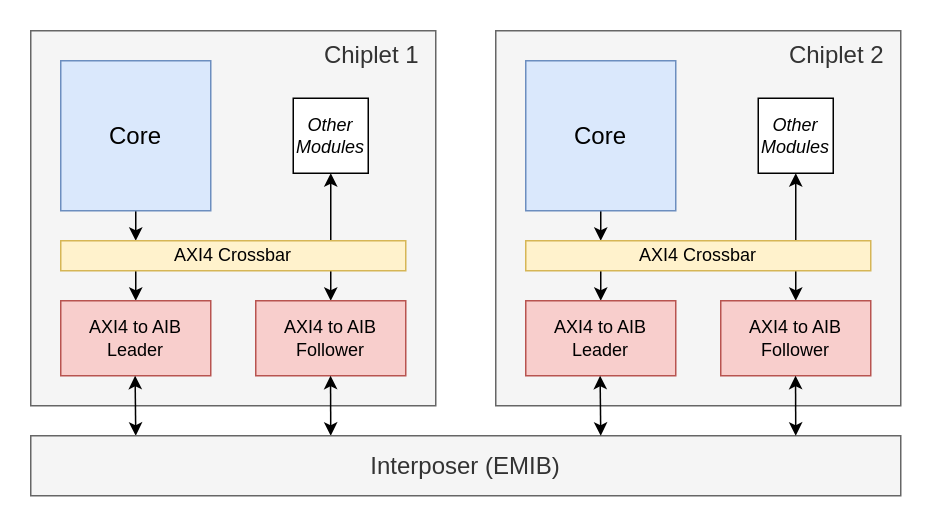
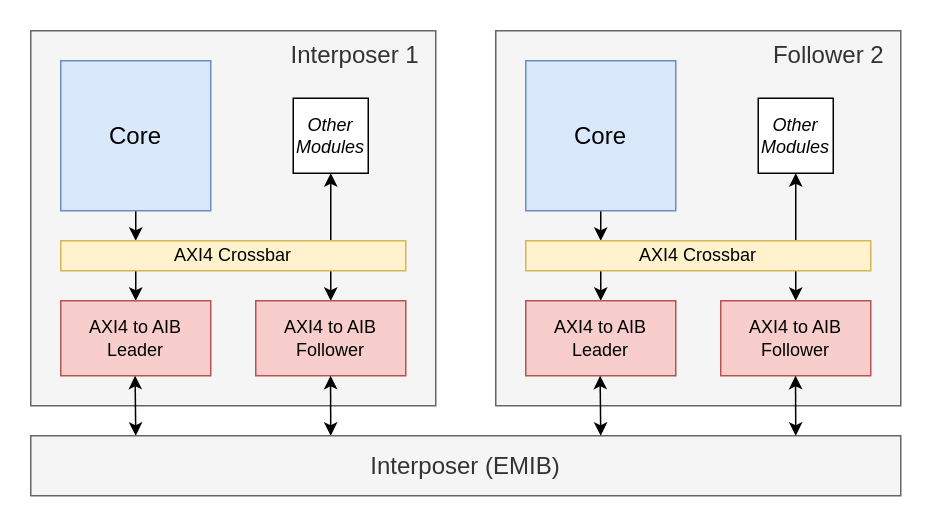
(382, 56) -> (355, 56)
(847, 56) -> (840, 56)
